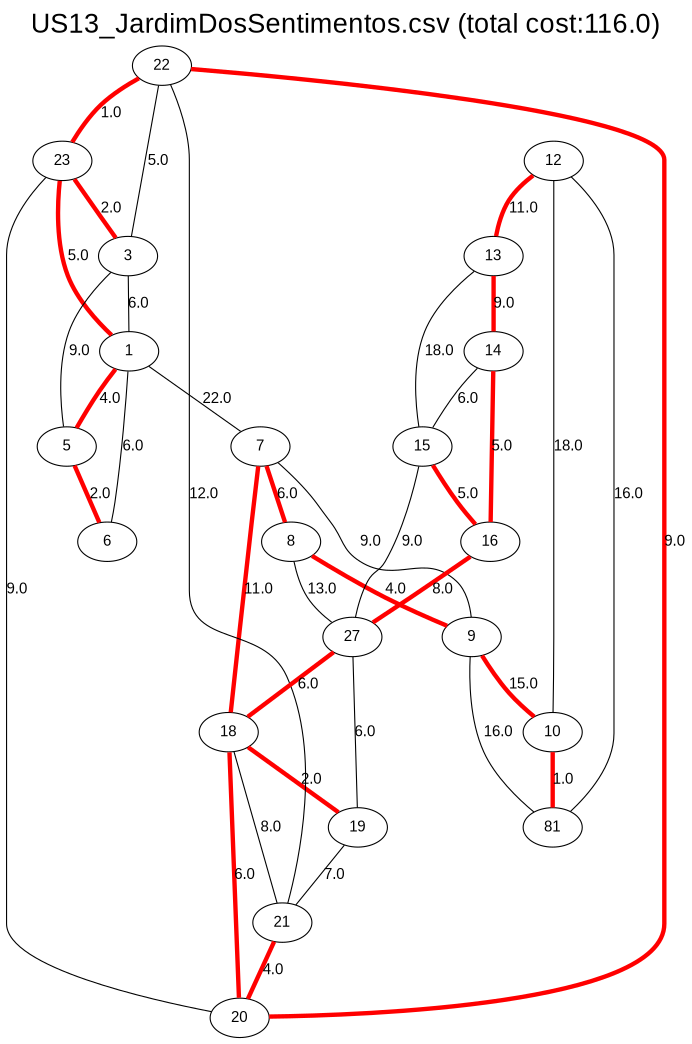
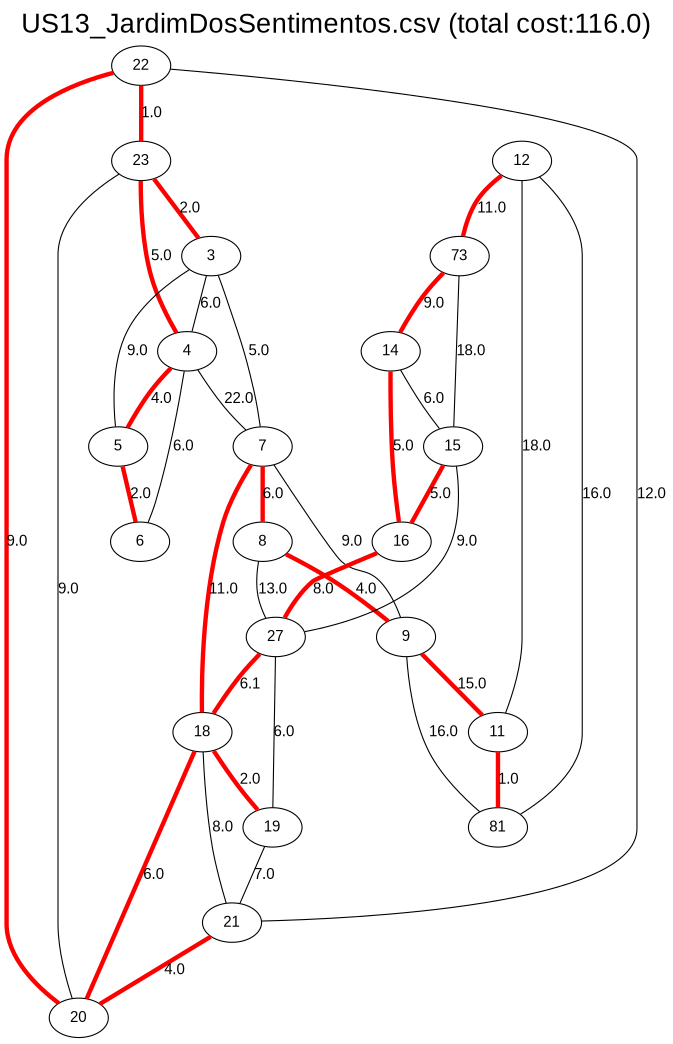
(145, 161) -> (243, 350)
(494, 256) -> (460, 256)
(129, 351) -> (187, 351)
(308, 685) -> (250, 685)
(553, 732) -> (498, 732)
